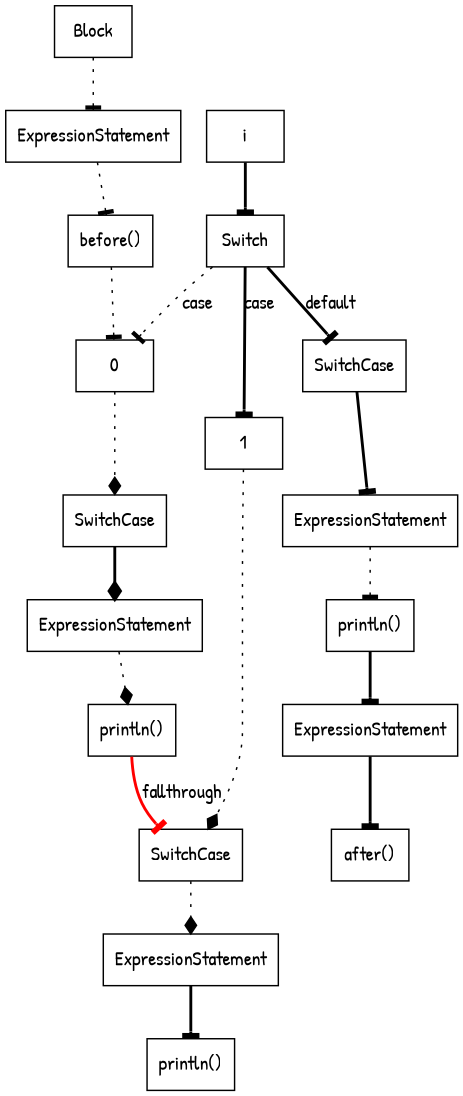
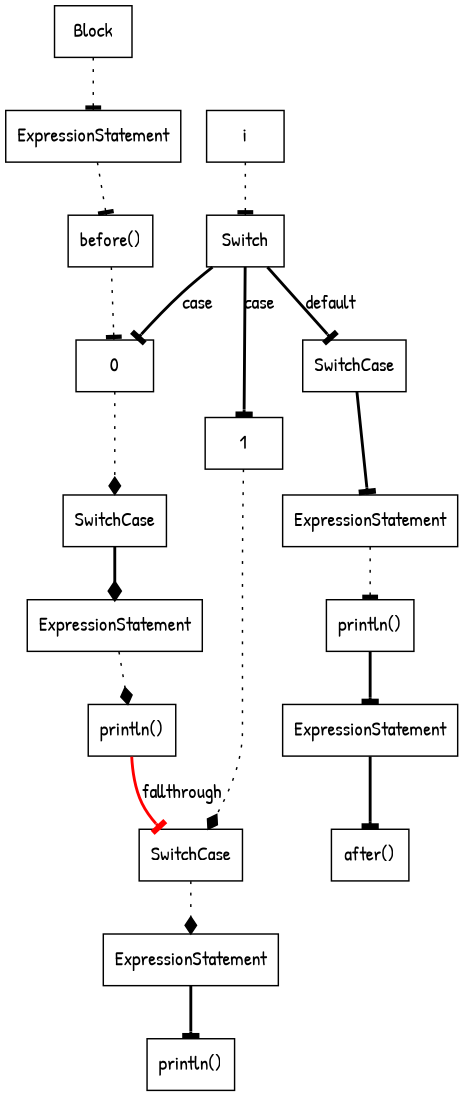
(245, 185) -> (245, 185)
(175, 299) -> (175, 299)
